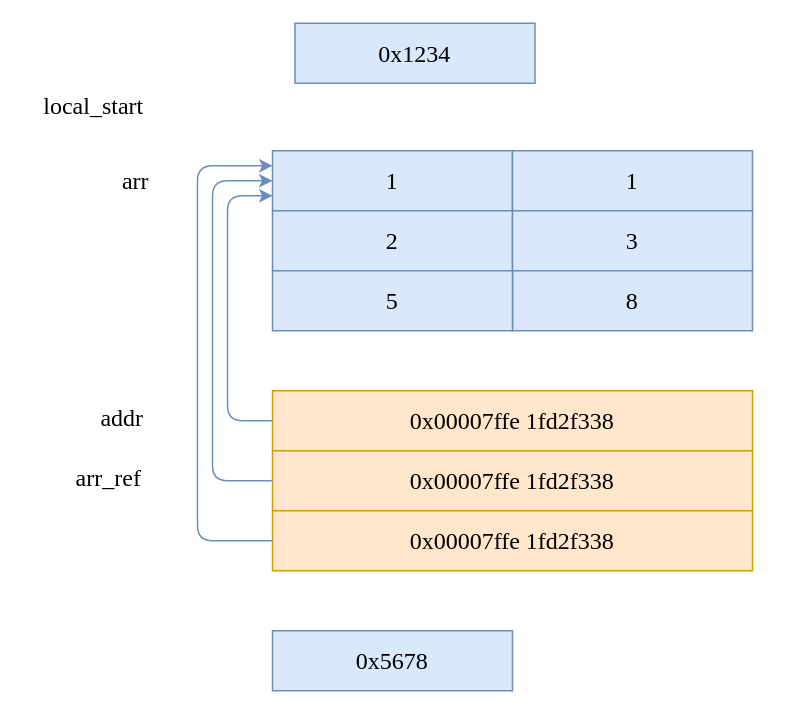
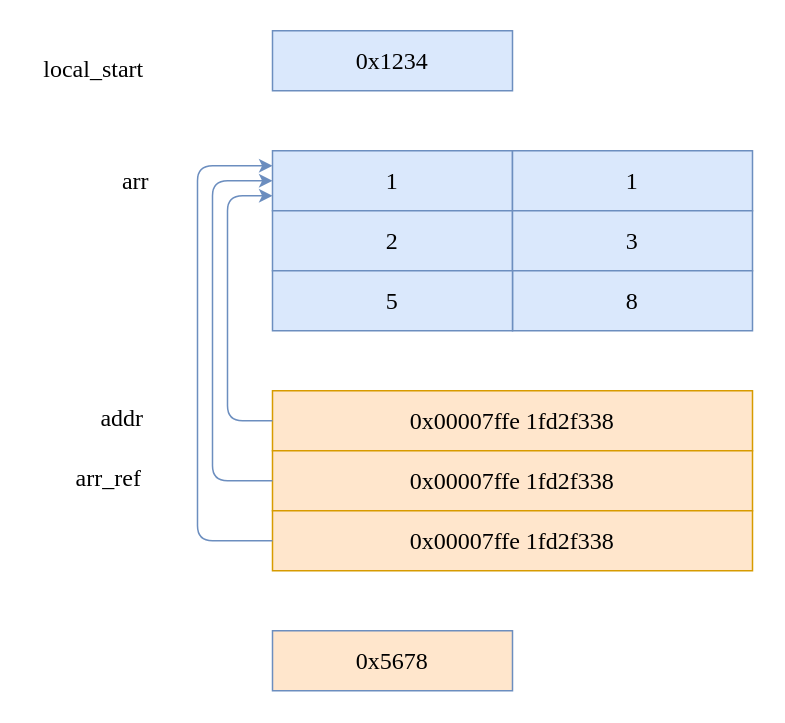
(415, 53) -> (392, 61)
(94, 106) -> (94, 68)
(392, 661) -> (392, 661)
